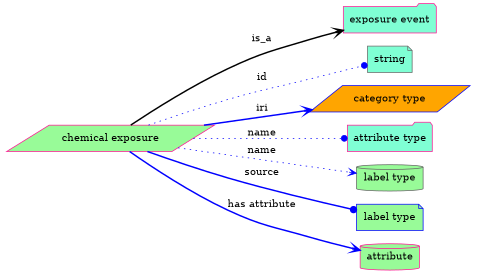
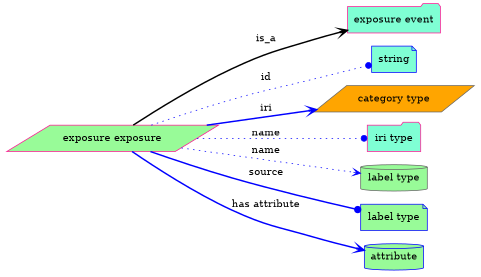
(390, 59) -> (394, 59)
(390, 99) -> (394, 99)
(111, 138) -> (113, 138)
(390, 138) -> (394, 138)
(390, 257) -> (394, 257)
